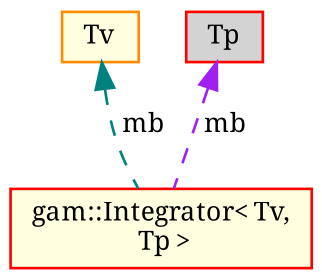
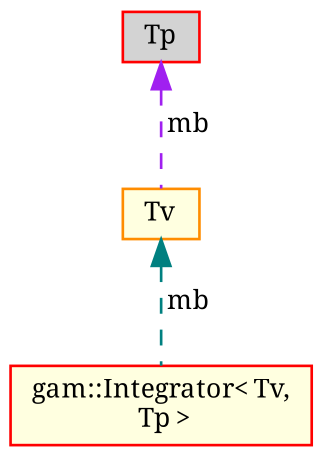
(191, 138) -> (161, 139)
